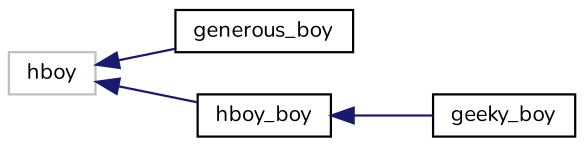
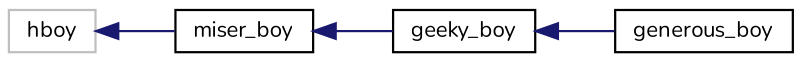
(147, 55) -> (586, 31)
(264, 115) -> (244, 31)
